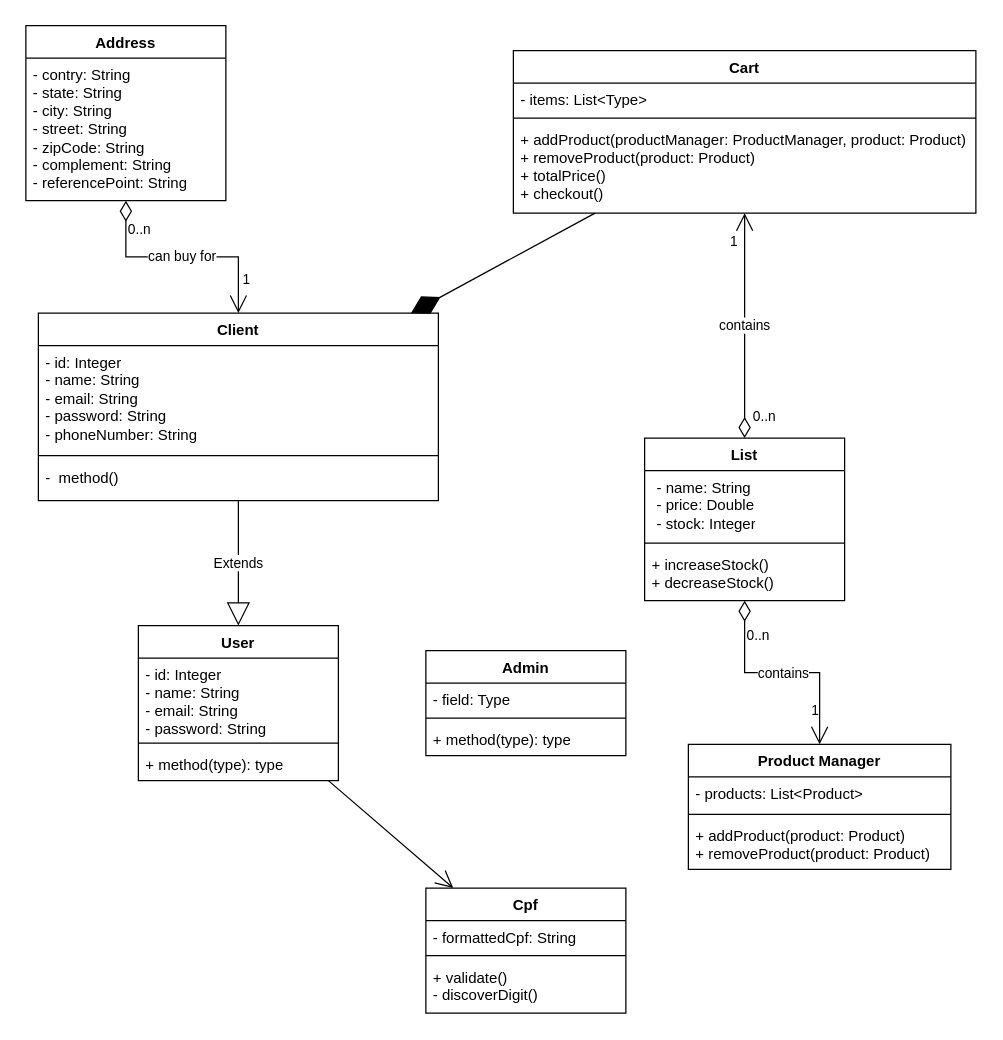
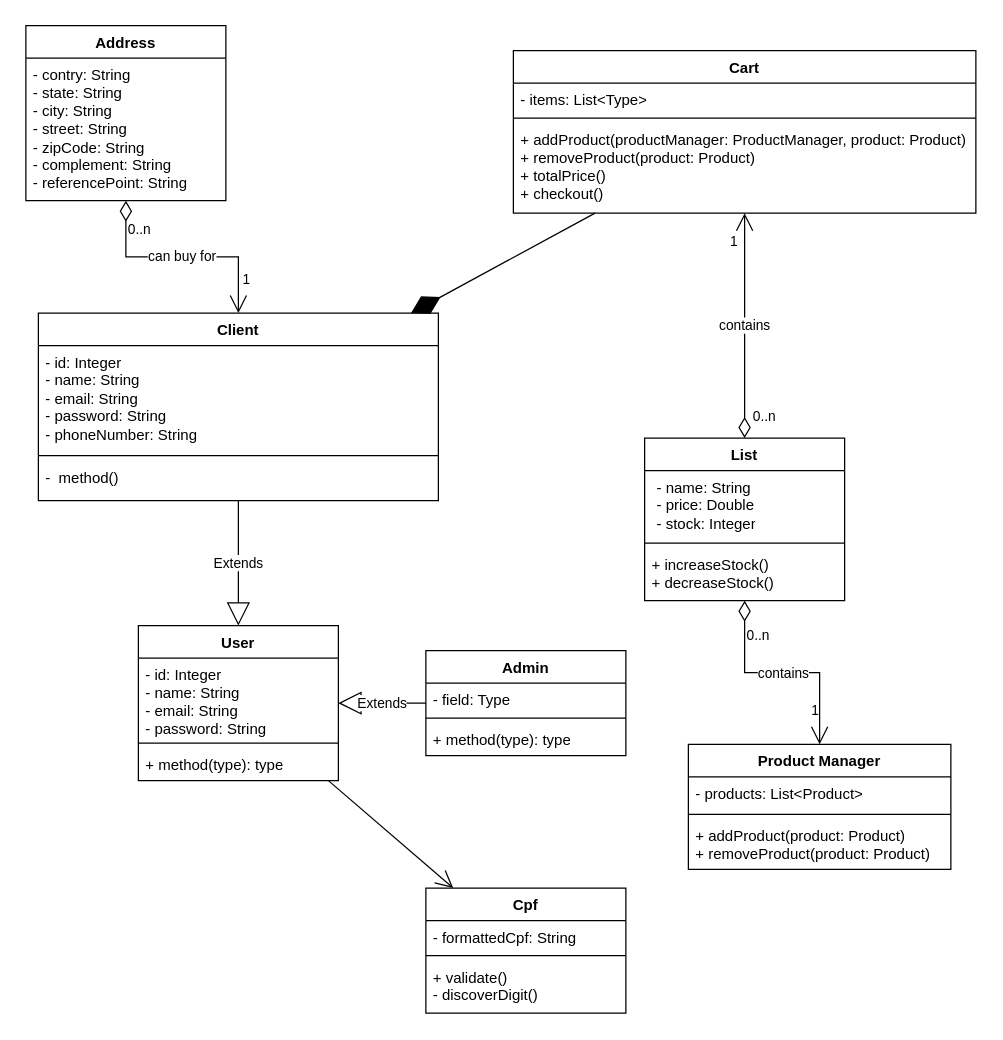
none -> (392, 703)
